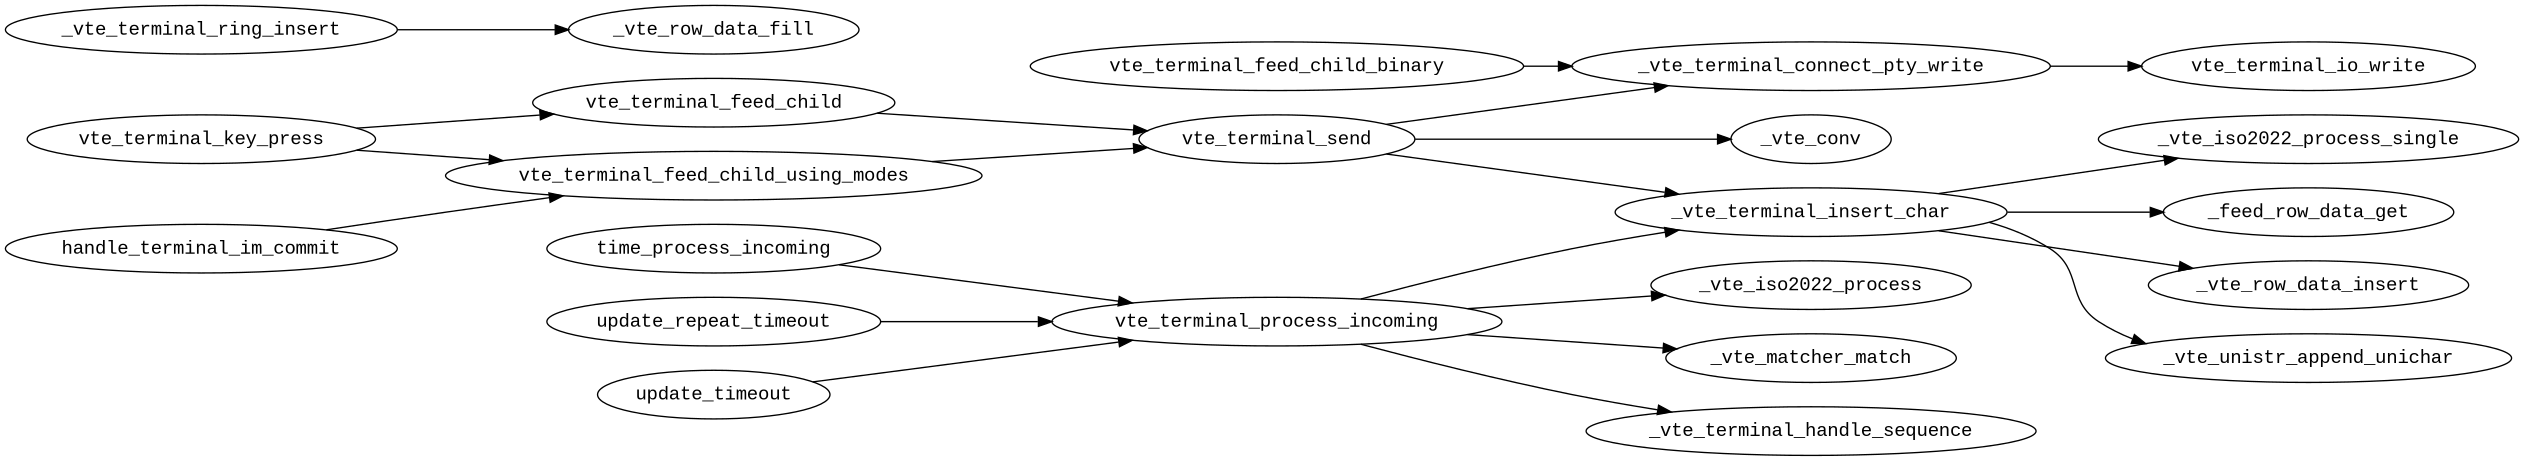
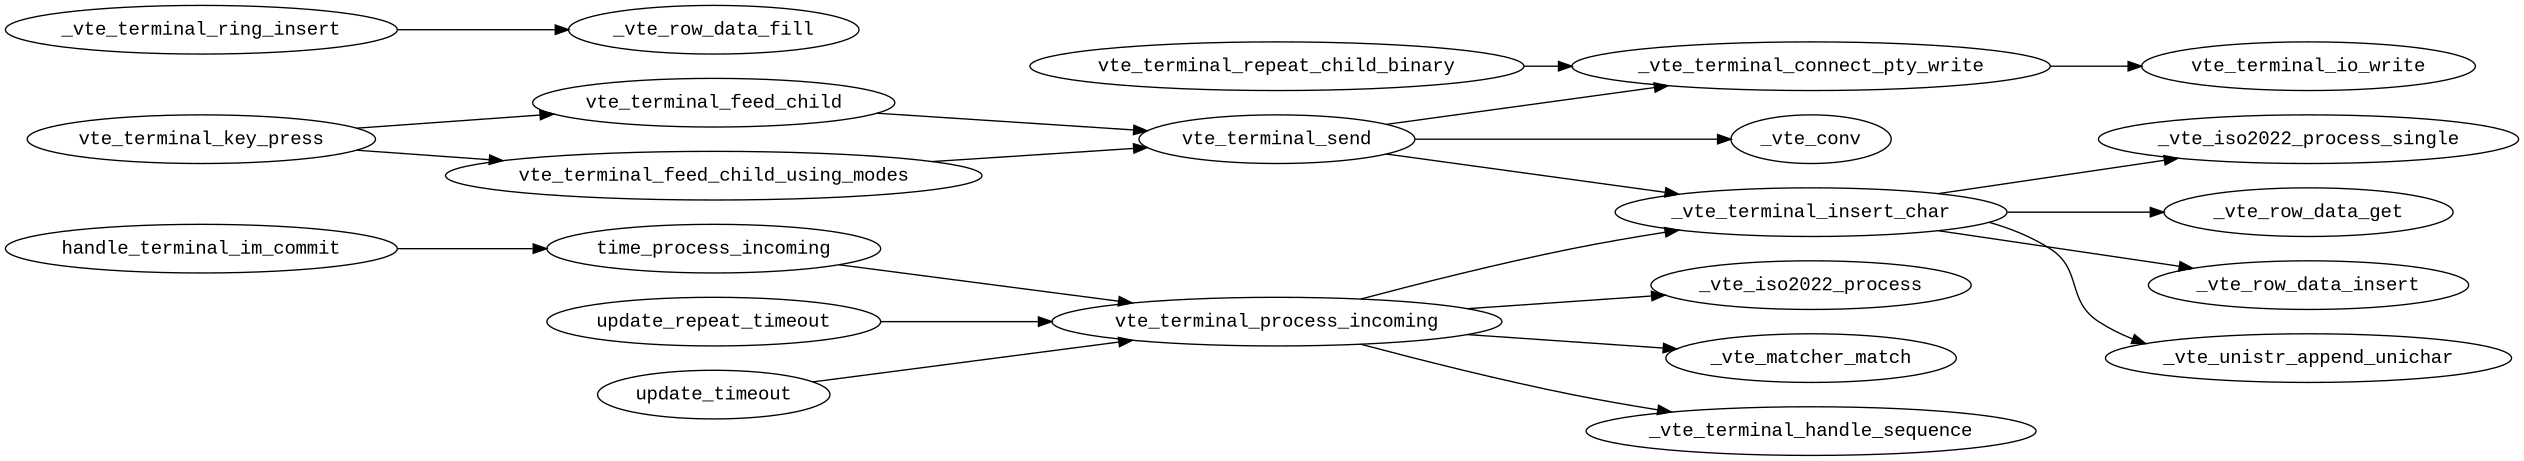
(1277, 66) -> (1277, 66)
(2309, 212) -> (2309, 212)
(438, 213) -> (465, 249)
